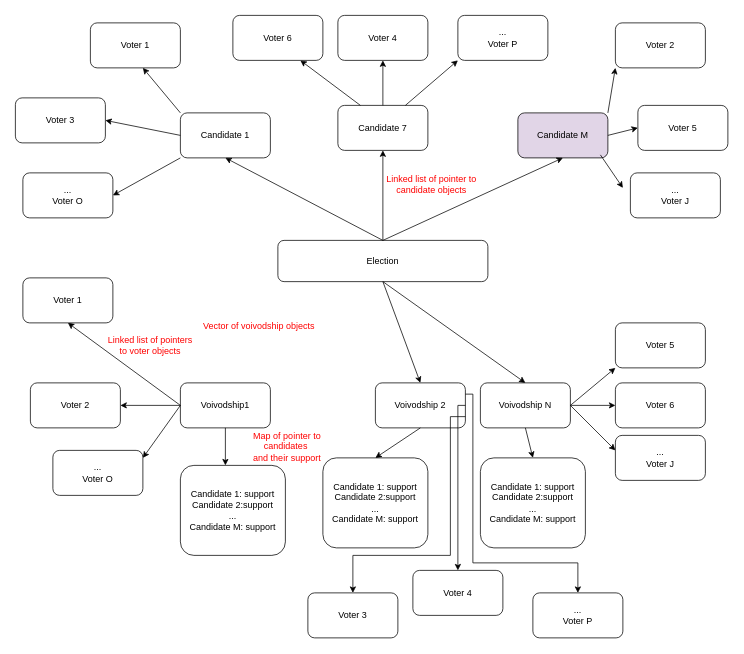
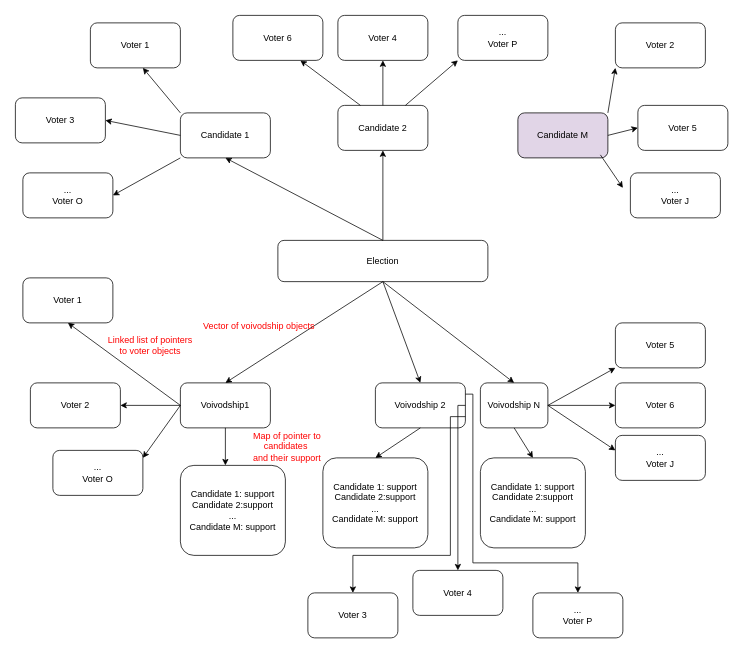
(383, 128) -> (383, 128)
(432, 184) -> none
(471, 200) -> none
none -> (305, 332)
(525, 405) -> (514, 405)
